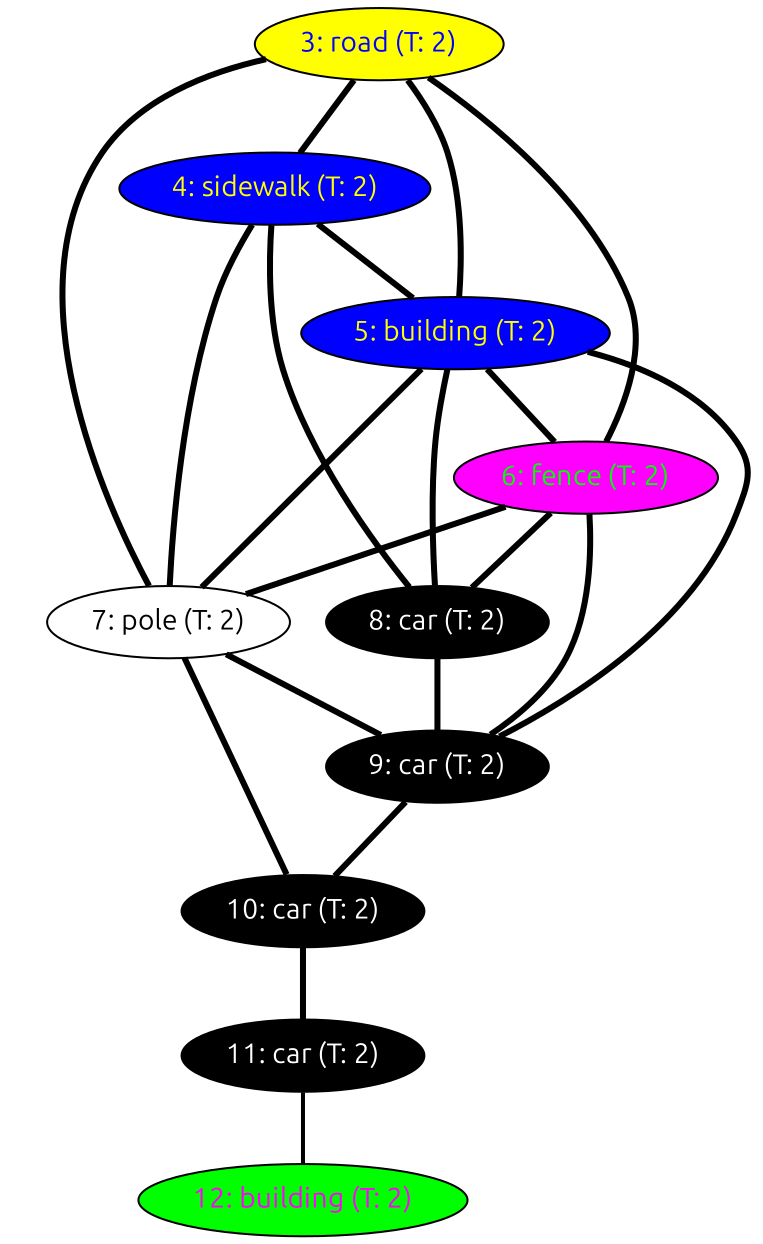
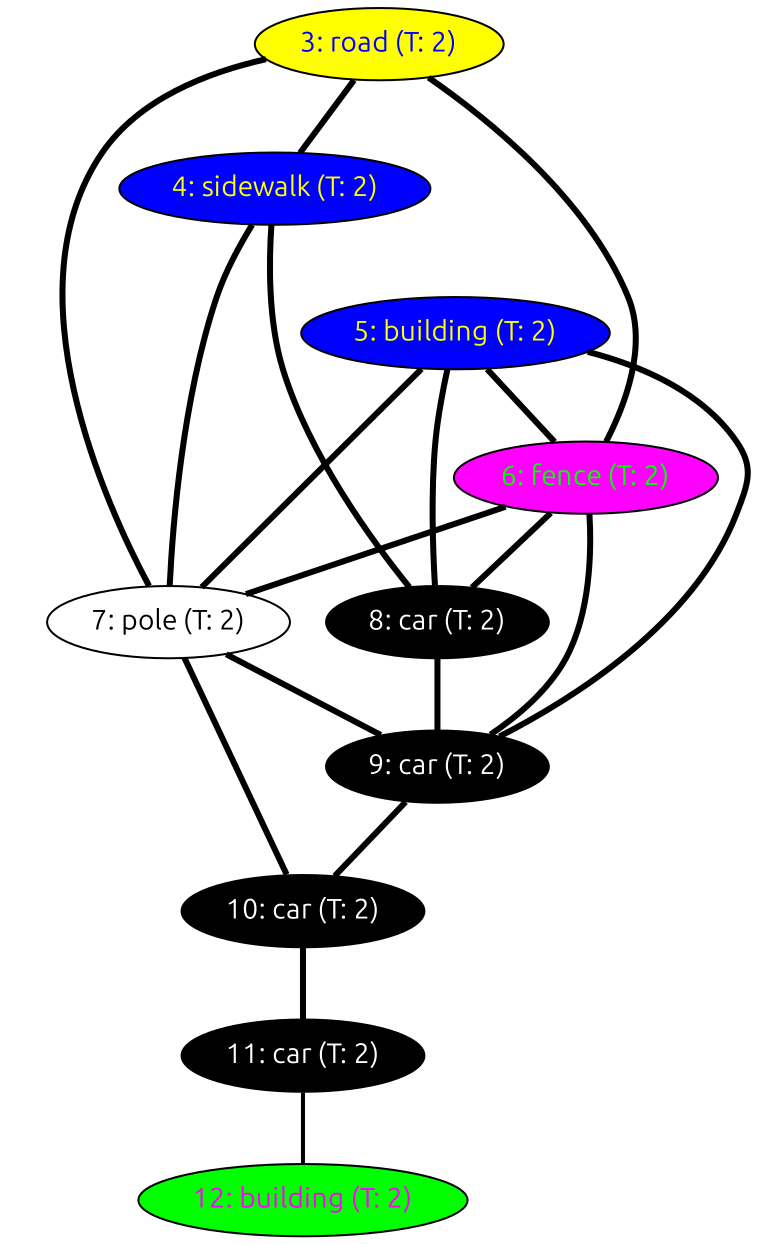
(455, 183) -> none
(365, 261) -> none
